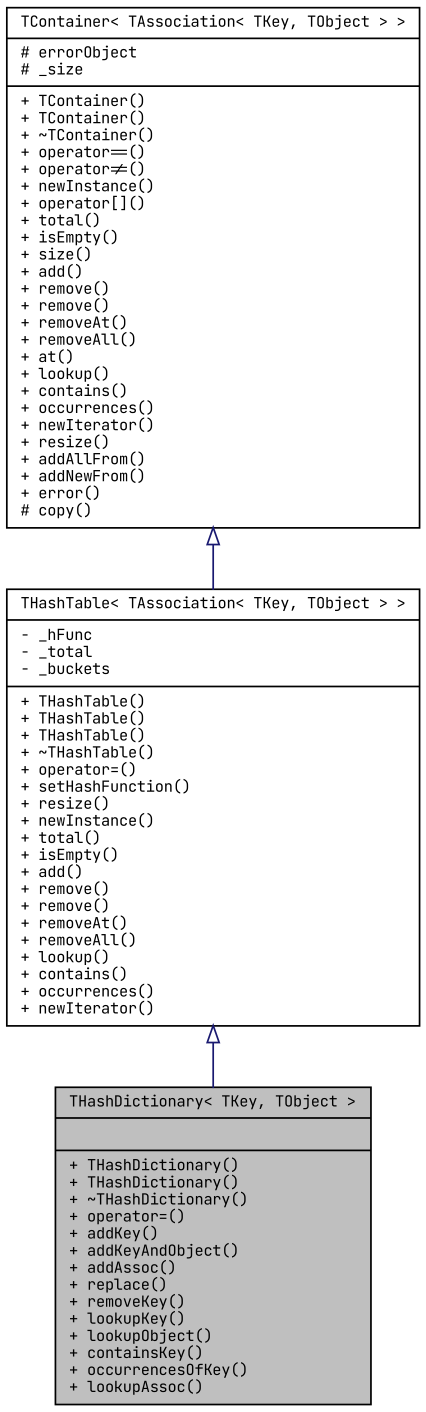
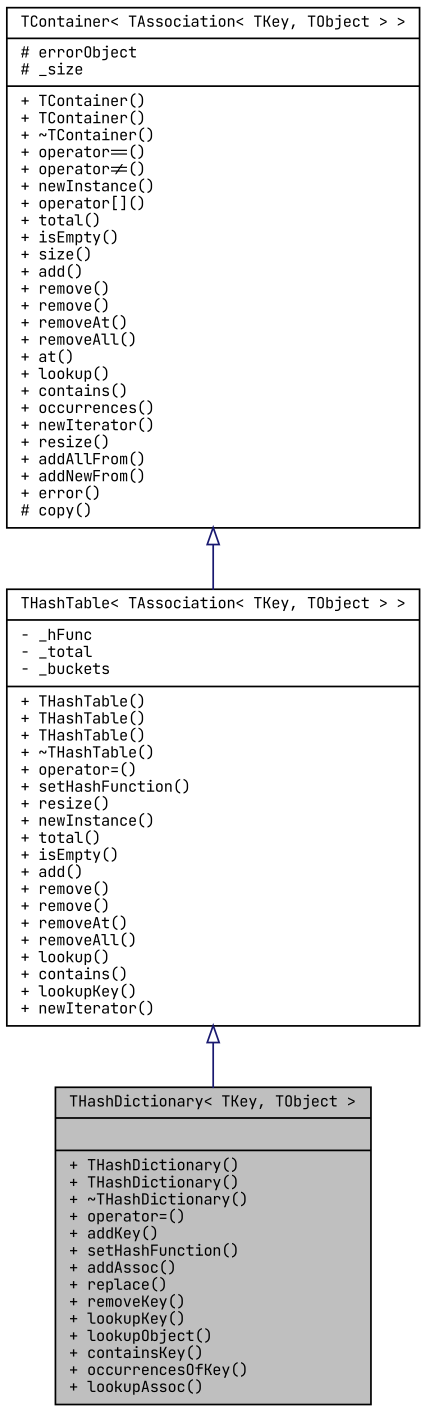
(88, 992) -> (79, 992)
(154, 1251) -> (154, 1251)
